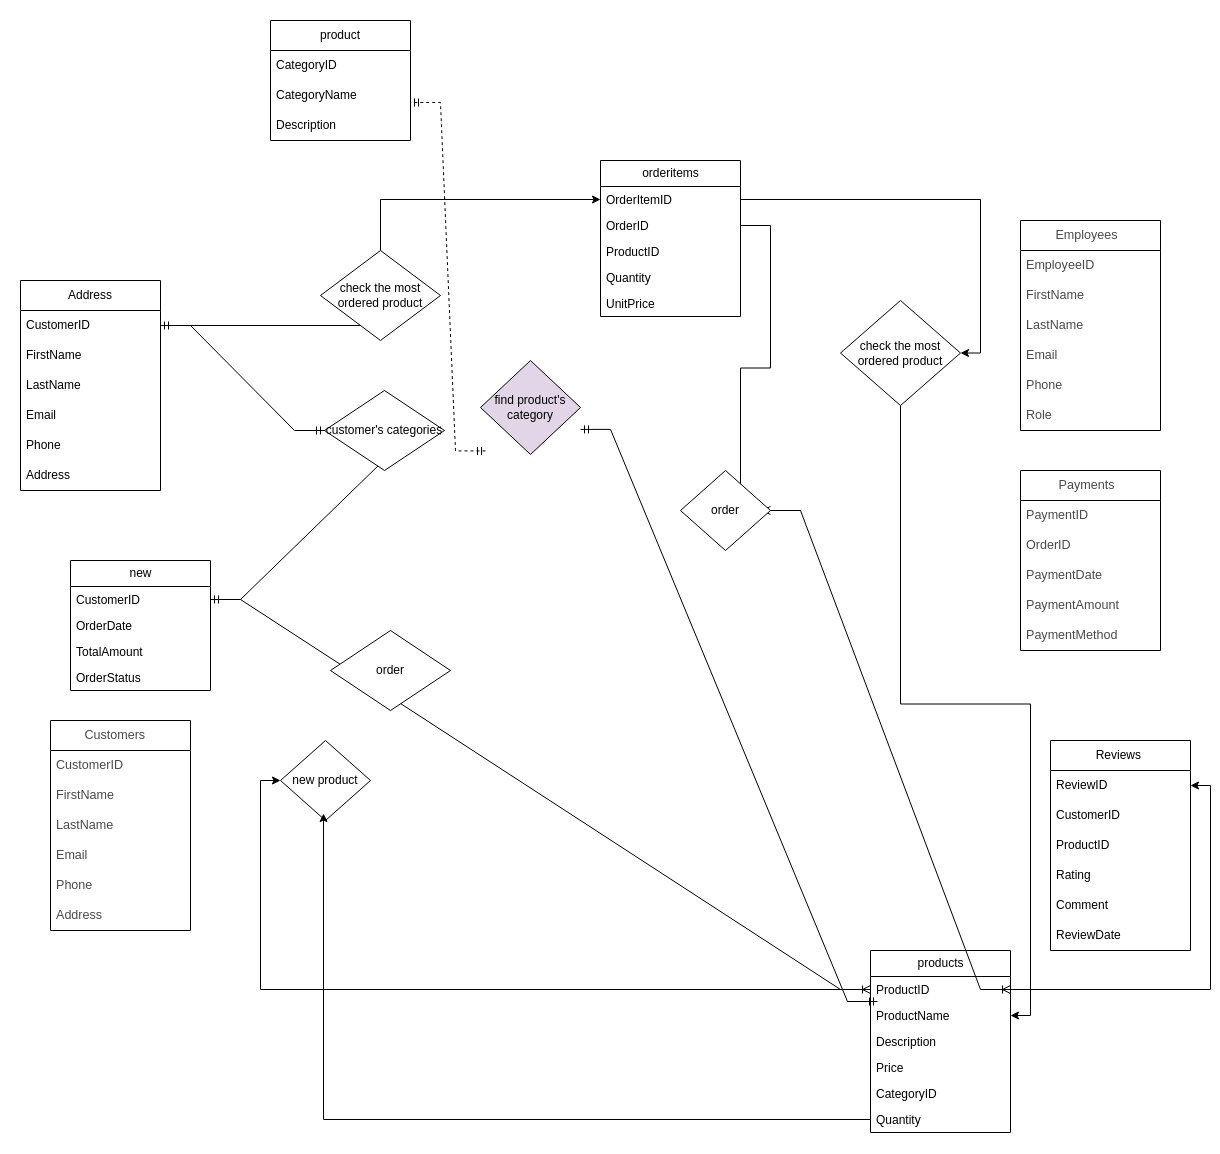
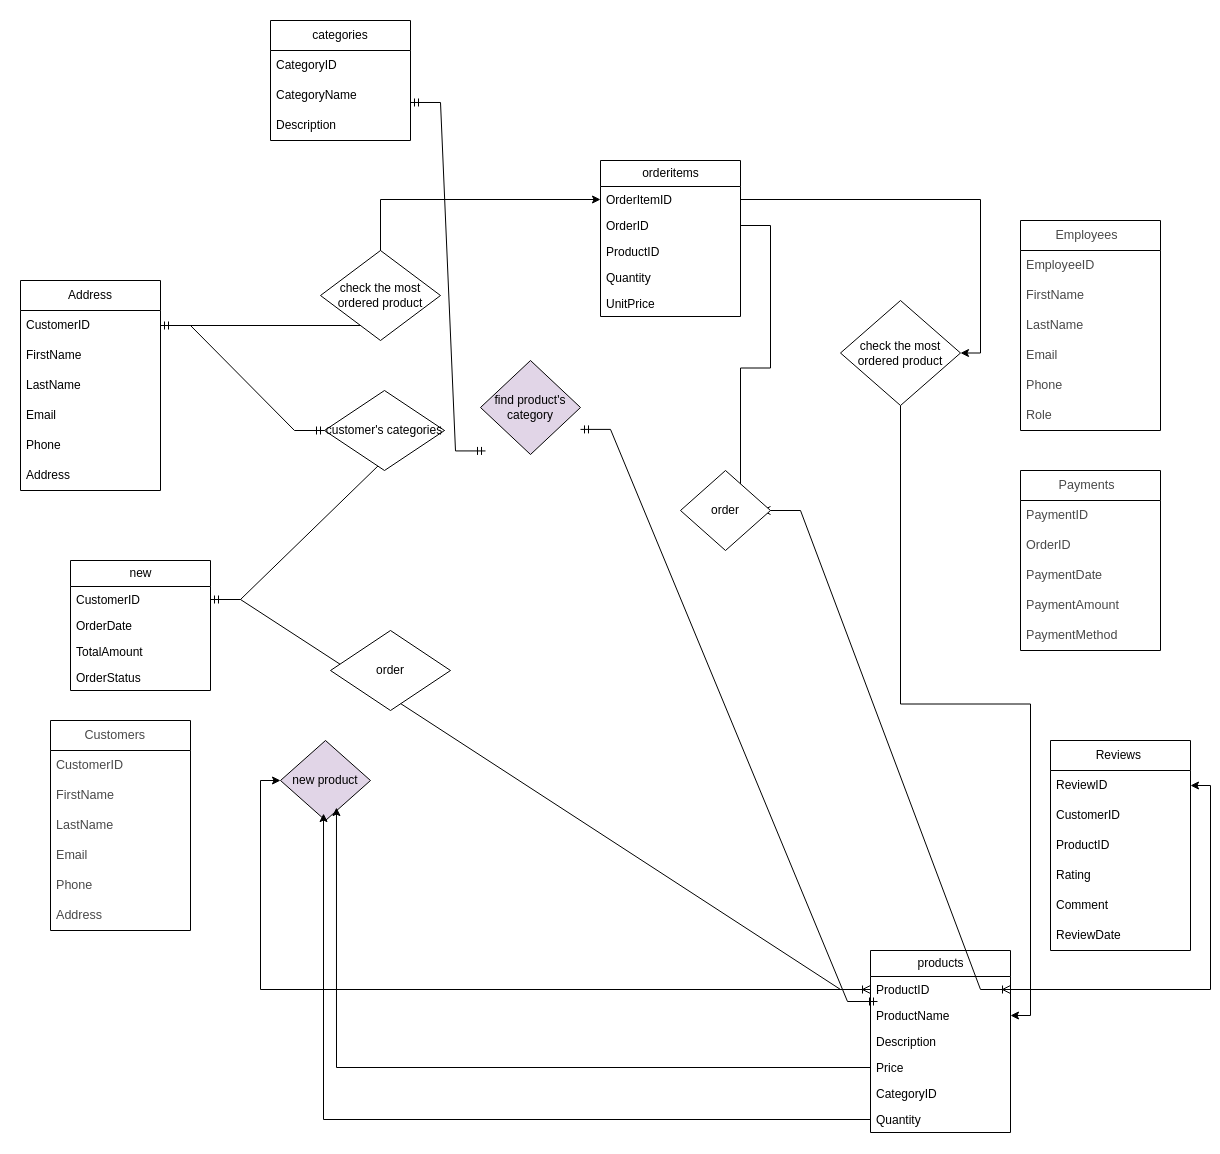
(341, 36) -> (341, 36)
(448, 276) -> (448, 276)
(326, 781) -> (326, 781)
none -> (478, 1068)
